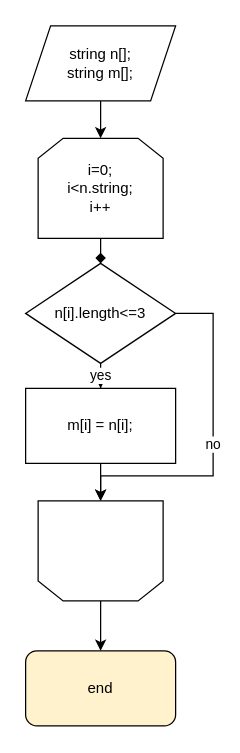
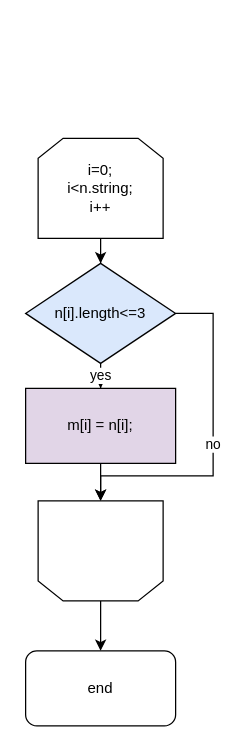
(101, 63) -> none
(101, 124) -> none
(101, 252) -> (101, 253)
(101, 313) -> (101, 313)
(101, 426) -> (101, 426)
(101, 688) -> (101, 688)
